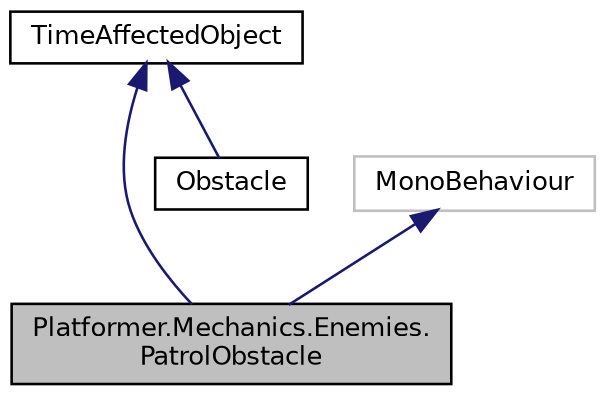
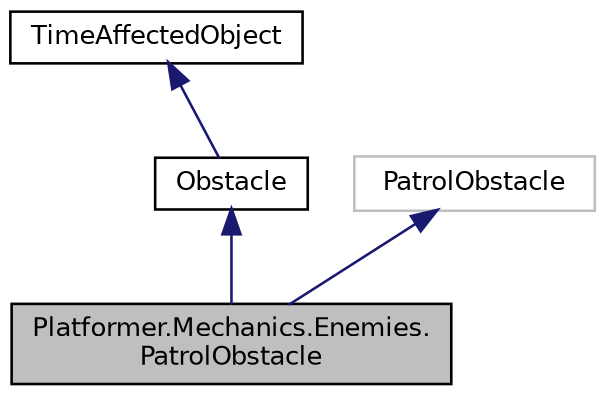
(475, 184) -> (475, 184)
(129, 205) -> (231, 270)
